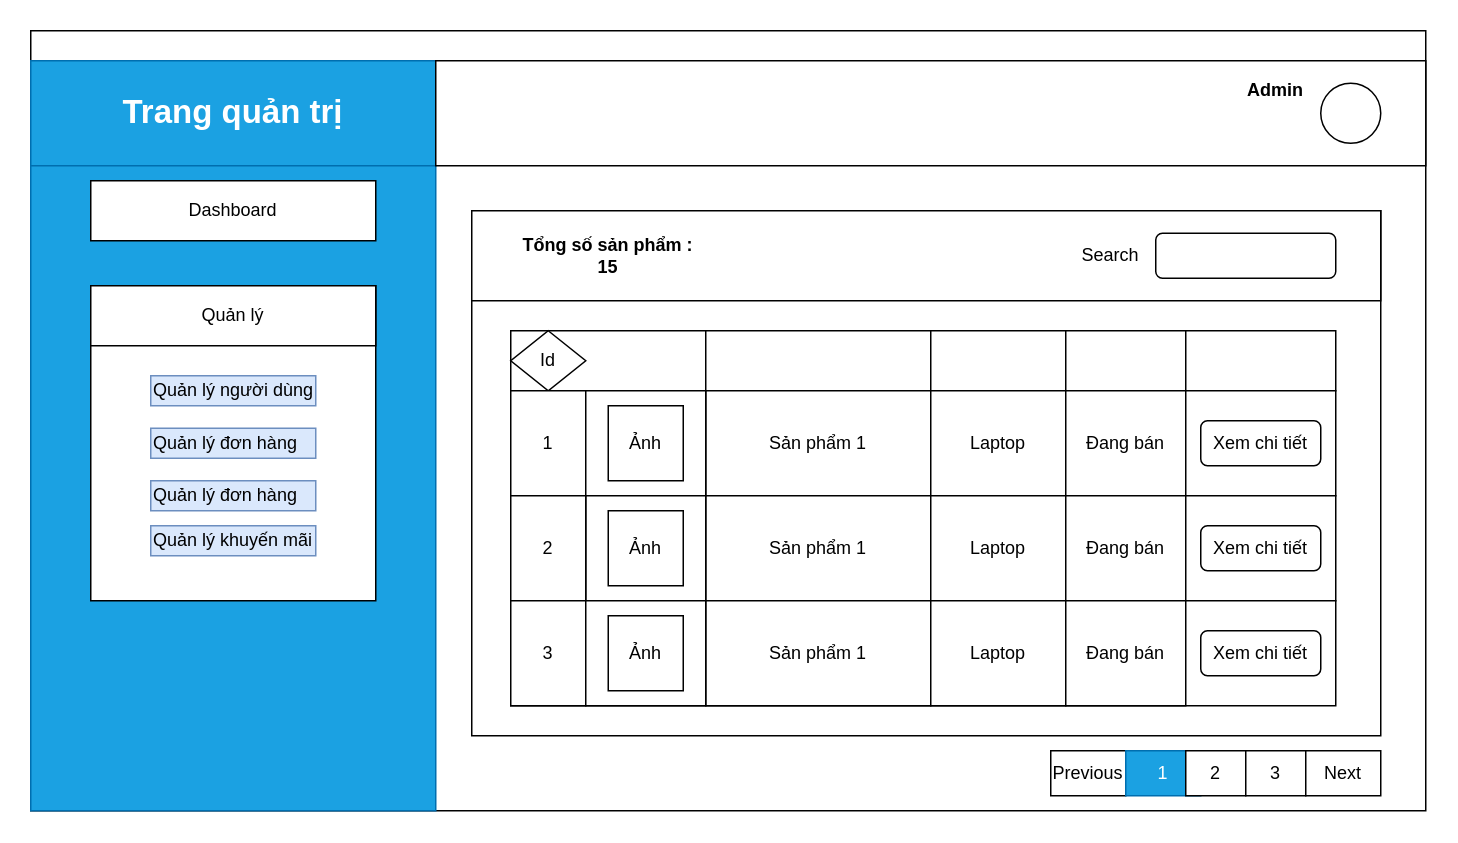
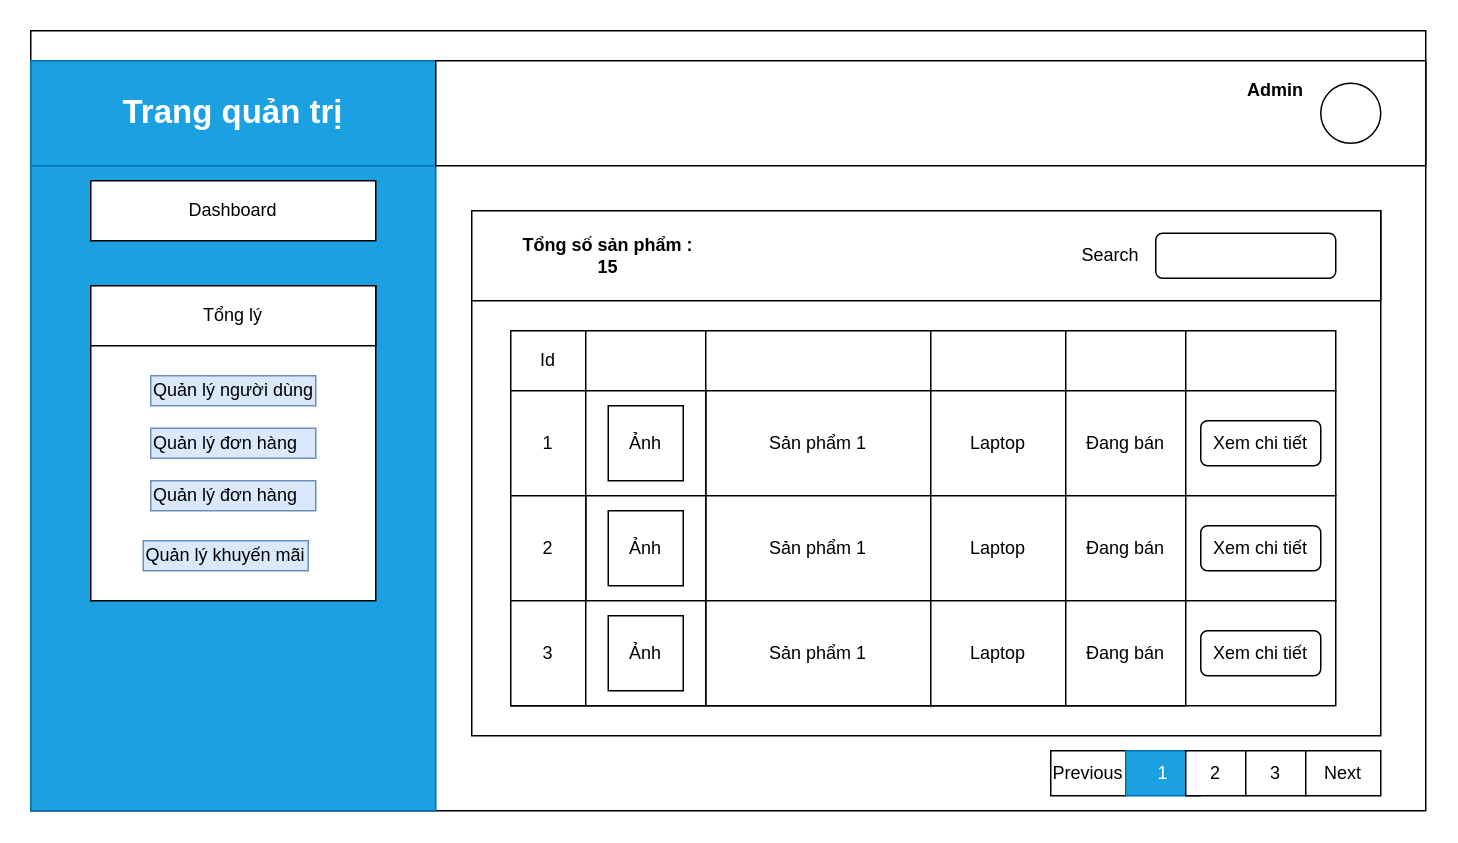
(233, 316) -> (233, 316)
(548, 361) -> (548, 361)
(233, 541) -> (226, 556)
